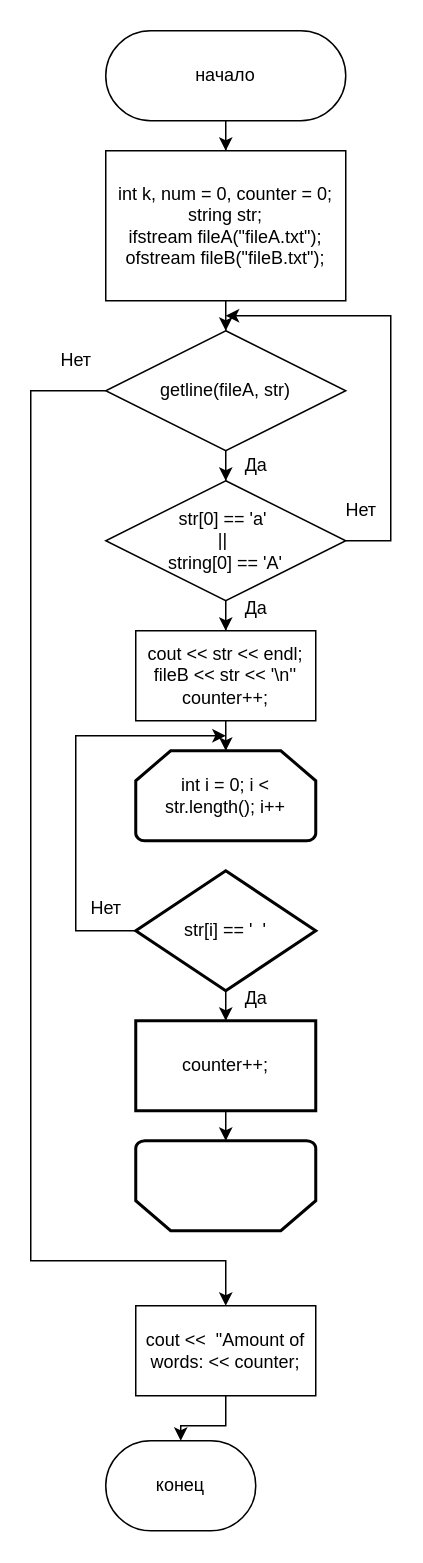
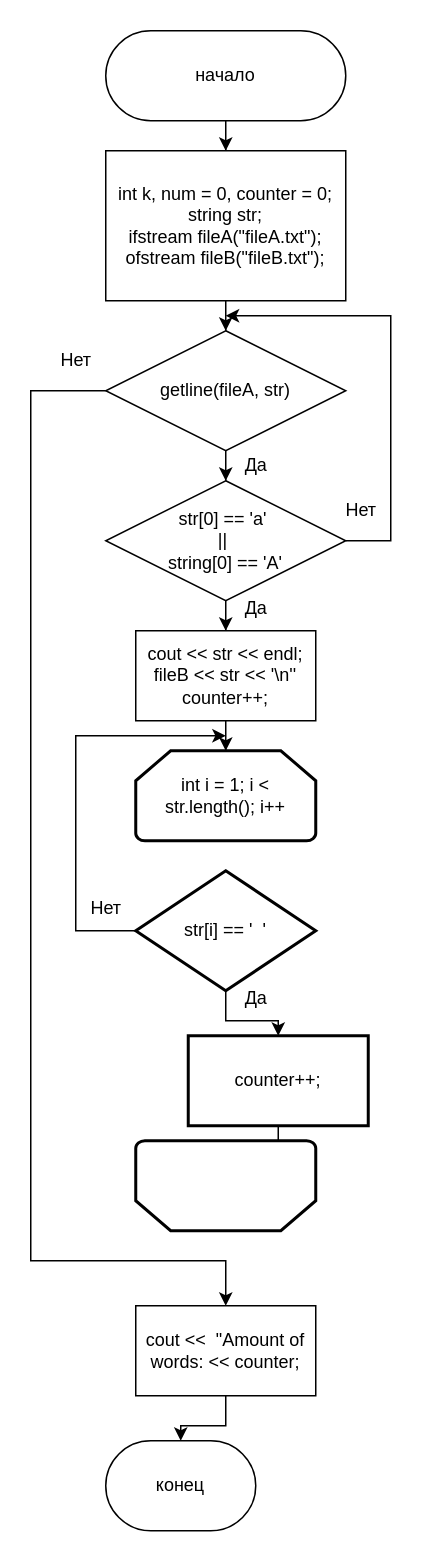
(226, 796) -> (226, 796)
(226, 1066) -> (278, 1081)
